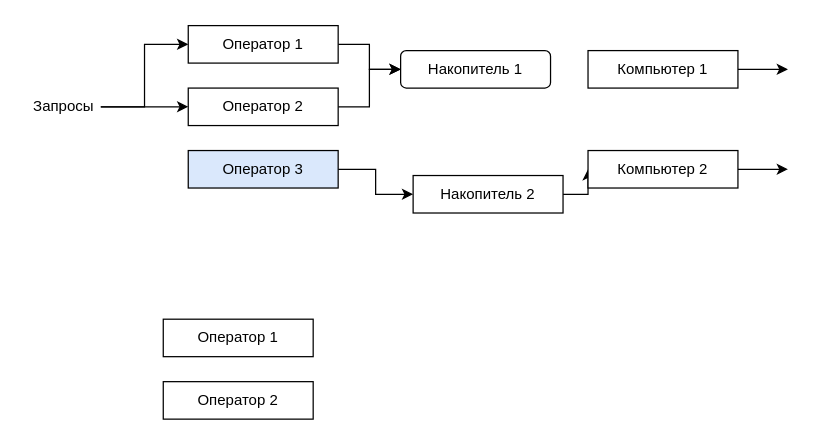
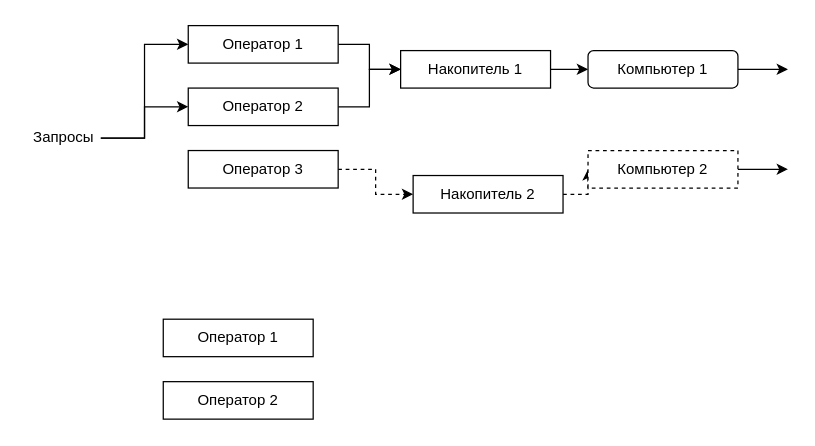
(476, 69) -> (476, 69)
none -> (574, 69)
(663, 69) -> (663, 69)
(63, 107) -> (63, 138)
(263, 169) -> (263, 169)
(663, 169) -> (663, 169)
(376, 178) -> (376, 178)
(585, 194) -> (585, 194)
